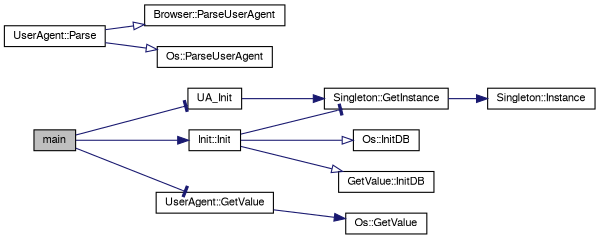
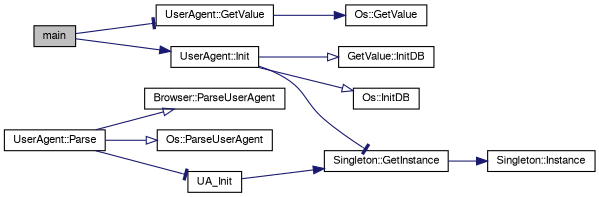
(129, 121) -> (139, 162)
(215, 140) -> (215, 57)
